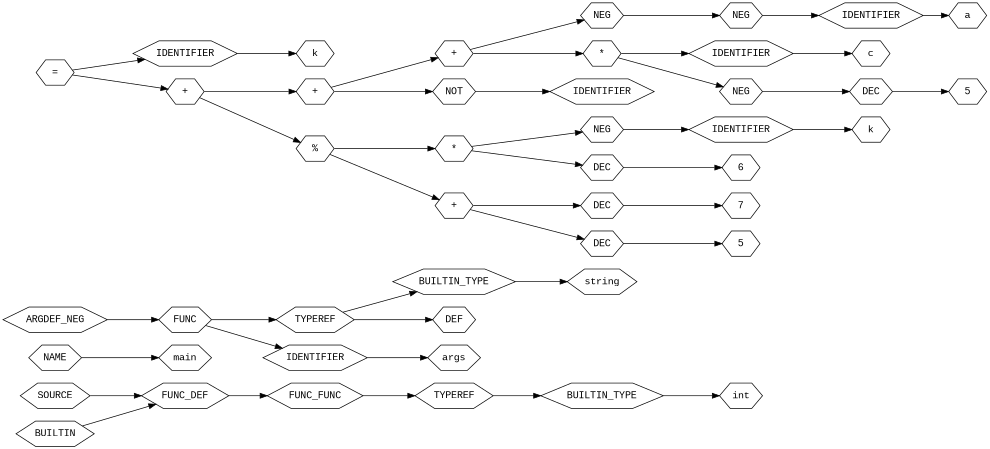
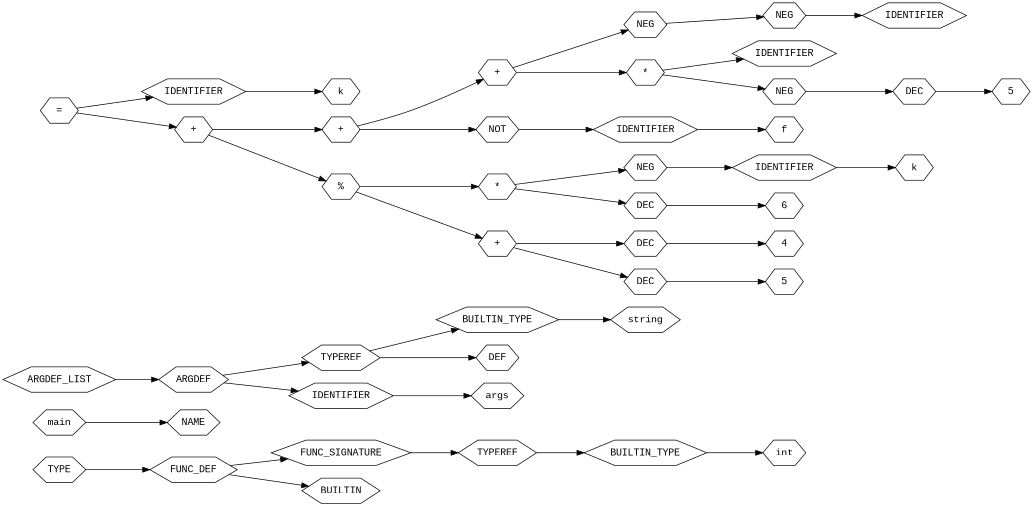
(968, 15) -> none
(871, 54) -> none
none -> (784, 130)
(741, 206) -> (784, 244)
(55, 320) -> (59, 380)
(185, 320) -> (194, 380)
(117, 358) -> (123, 423)
(55, 396) -> (59, 470)
(315, 396) -> (341, 453)
(116, 416) -> (265, 480)
